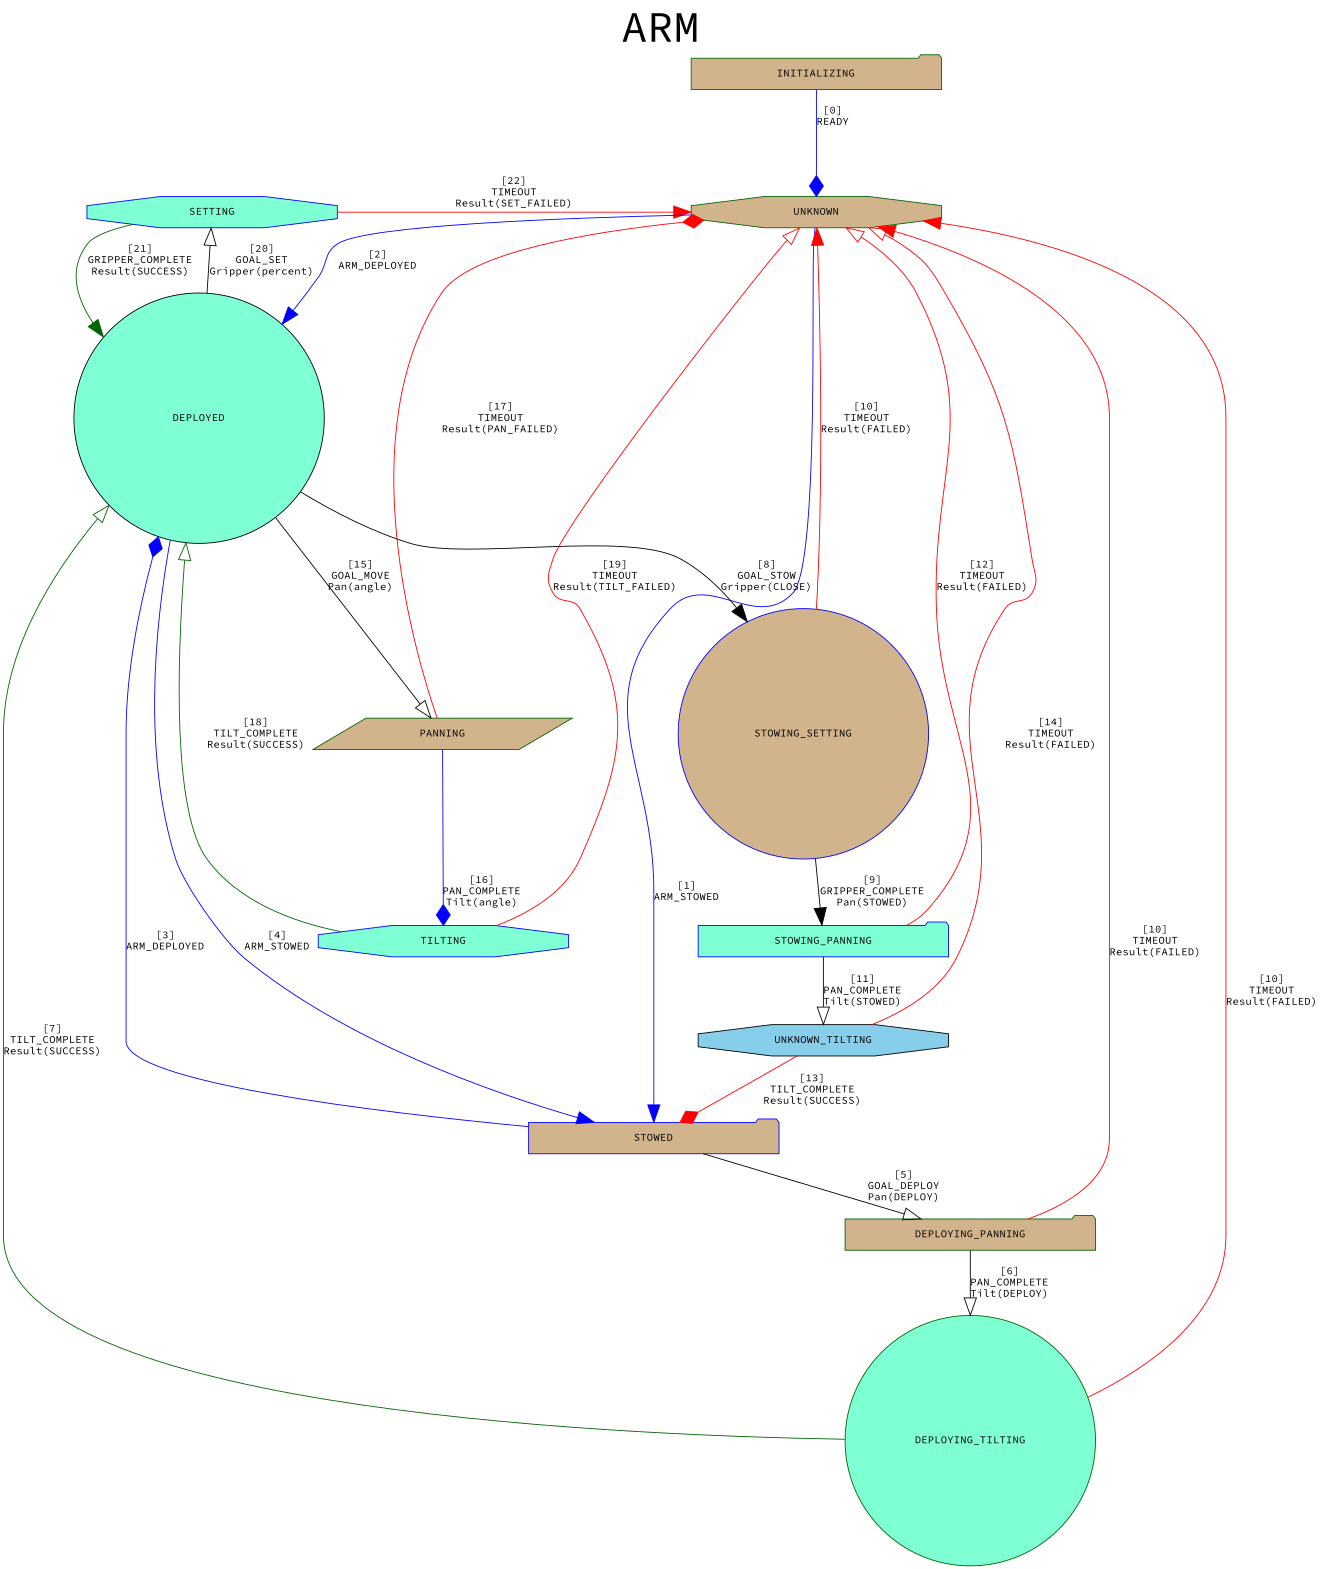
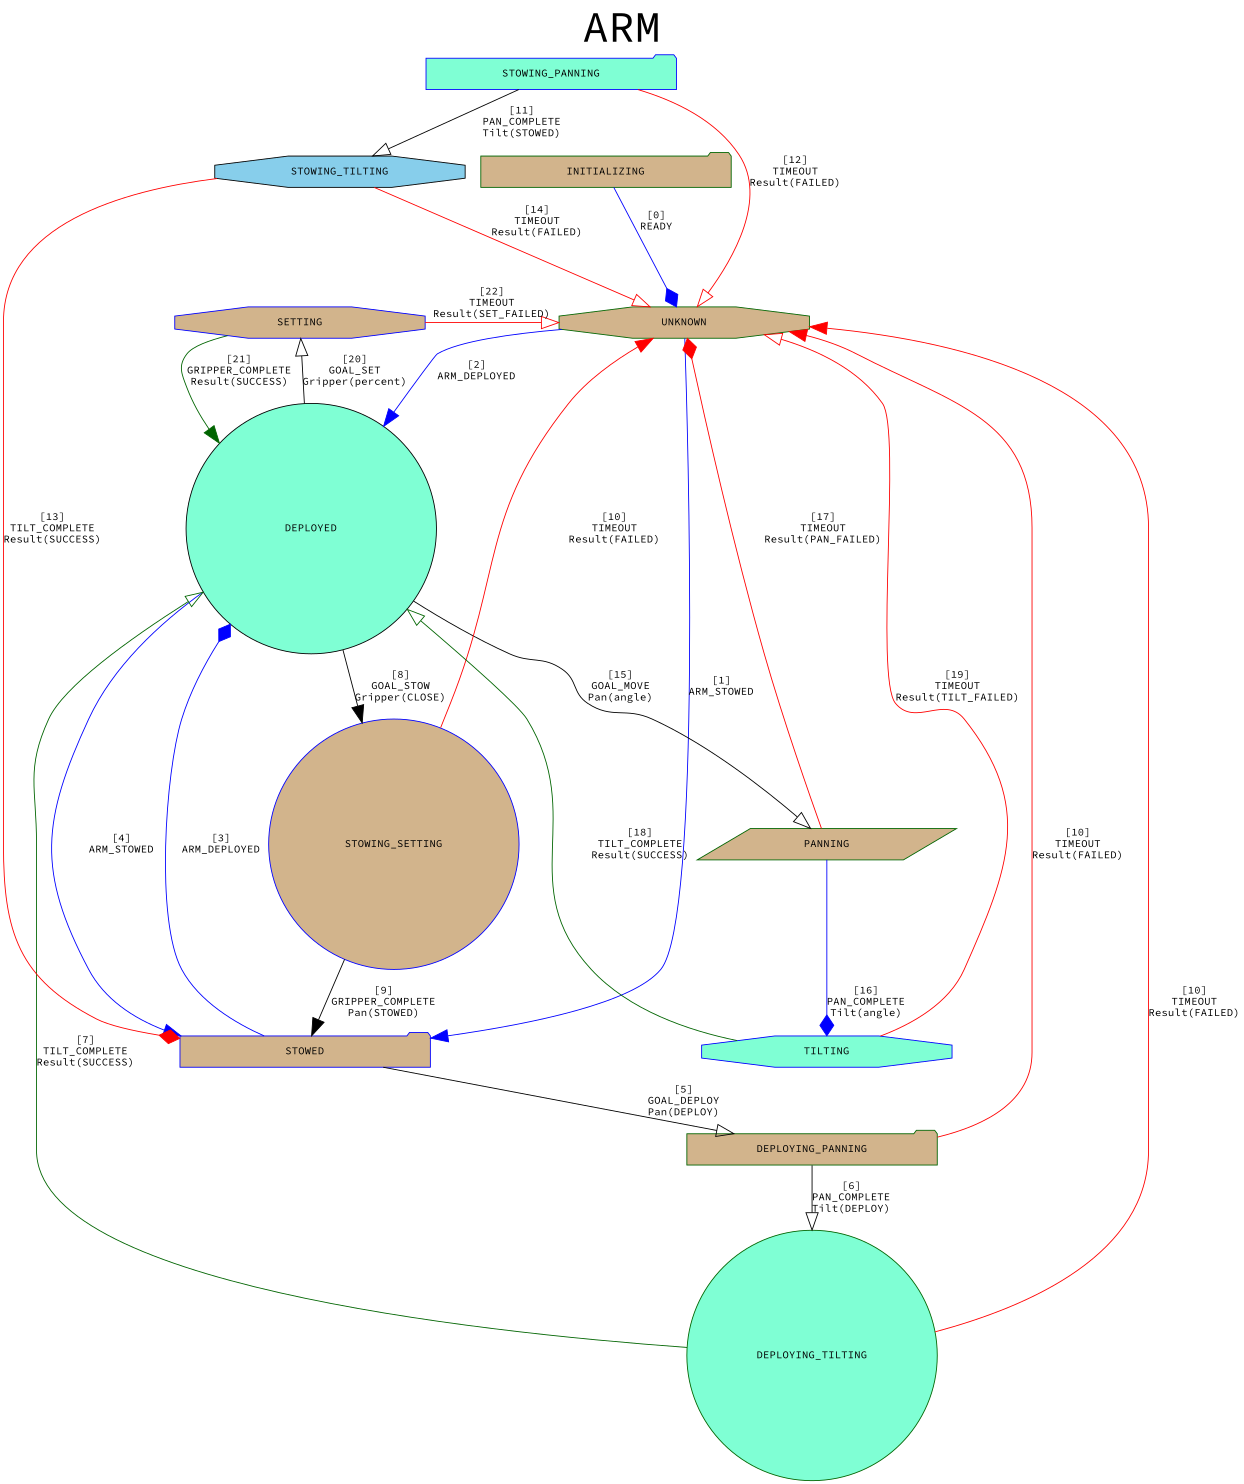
(212, 212) -> (300, 323)
(505, 212) -> (483, 323)
(818, 883) -> (332, 990)
(823, 1040) -> (340, 172)
